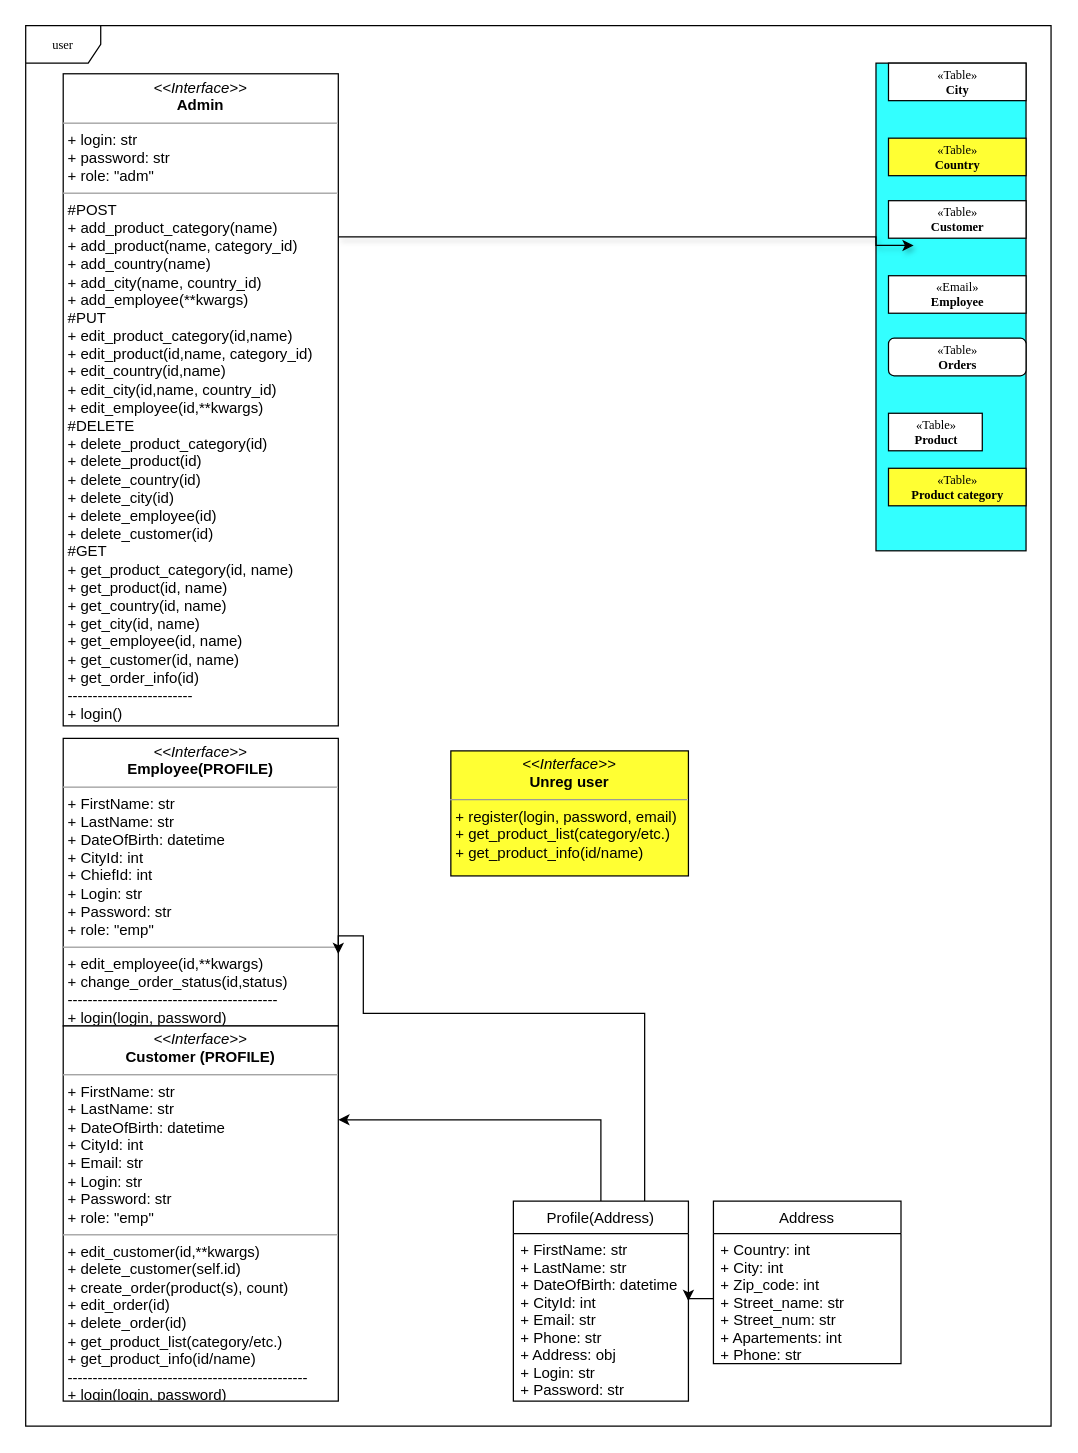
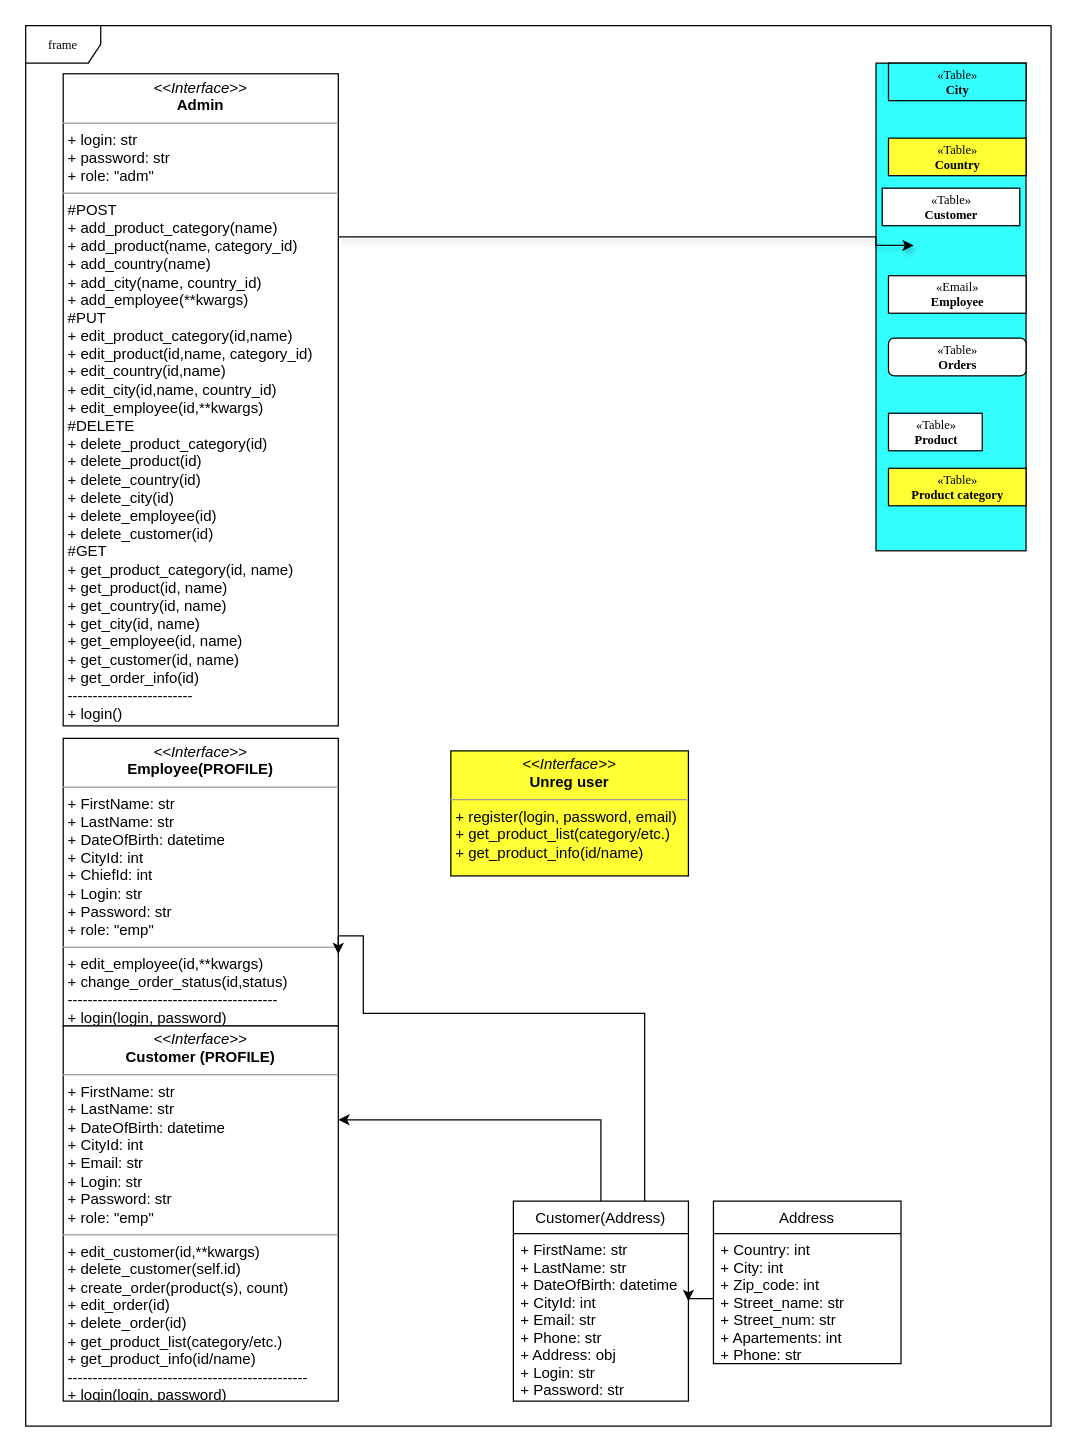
(63, 44) -> (63, 44)
(957, 82) -> (957, 82)
(957, 219) -> (951, 207)
(600, 1218) -> (600, 1218)
